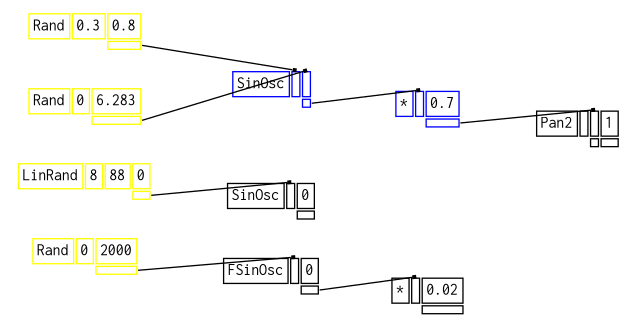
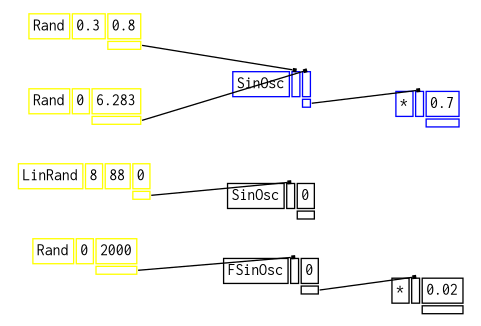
(577, 128) -> none
